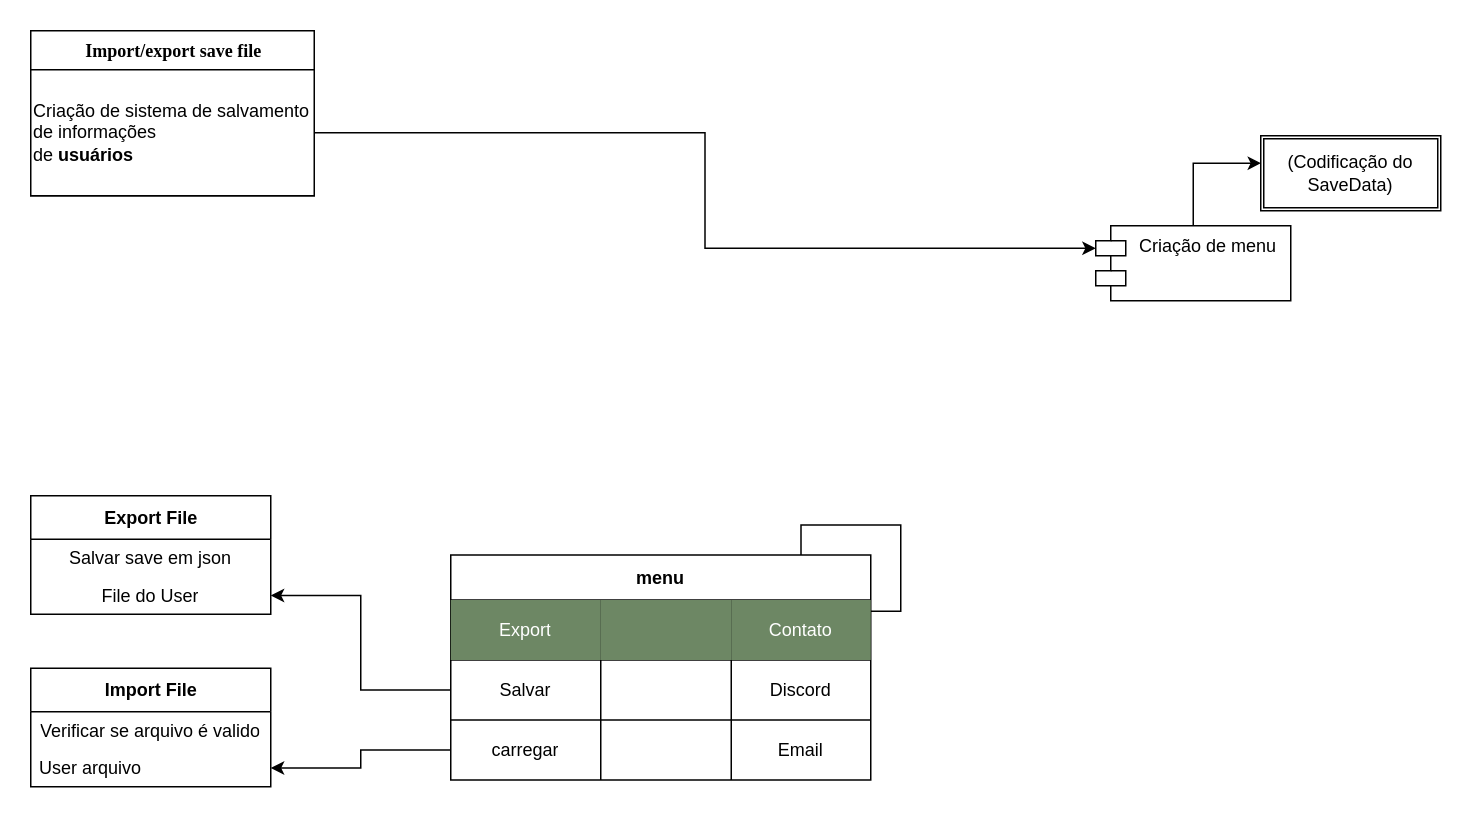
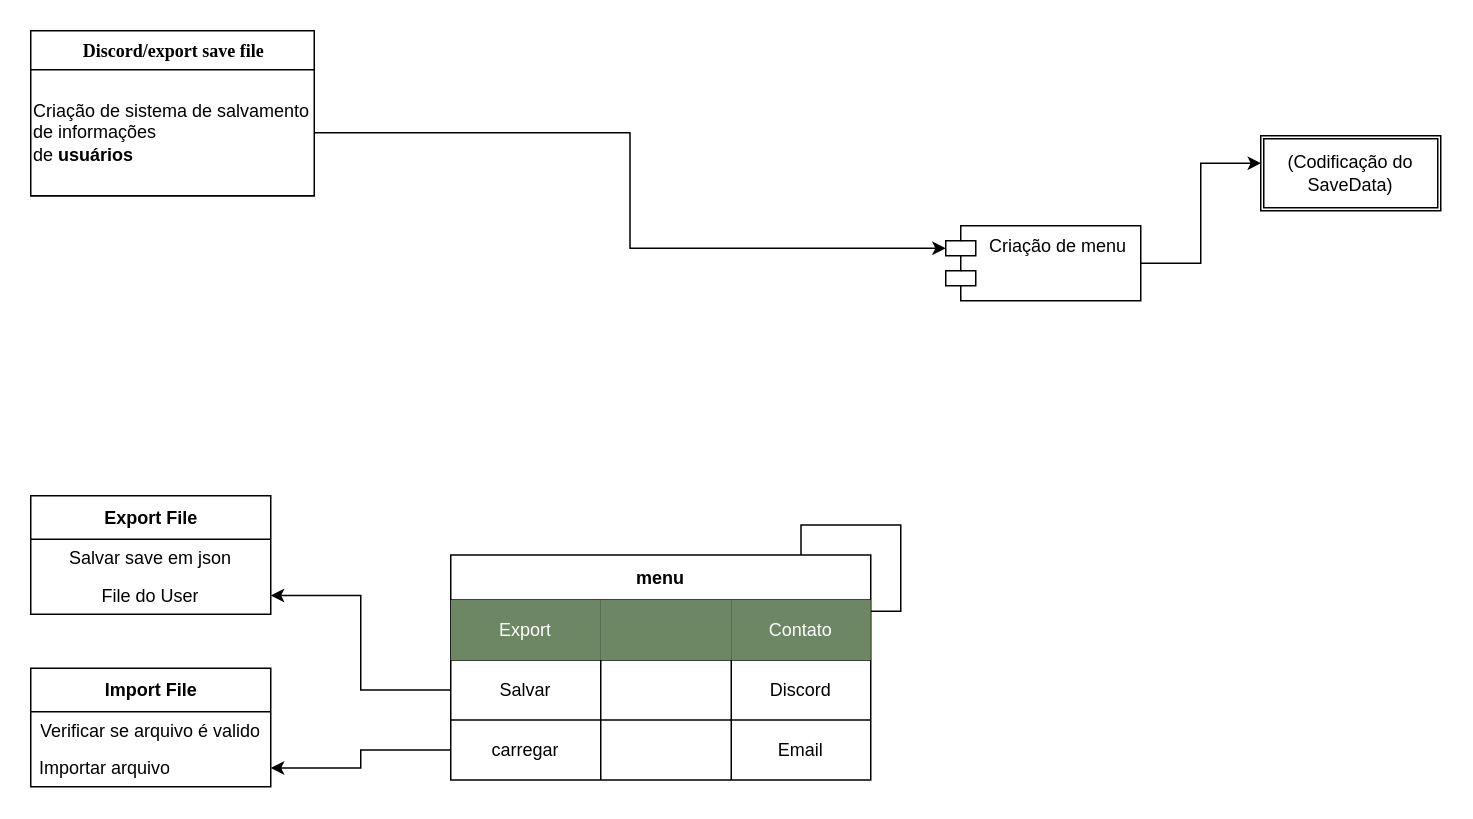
(174, 52) -> (174, 52)
(1193, 263) -> (1043, 263)
(96, 769) -> (116, 769)
